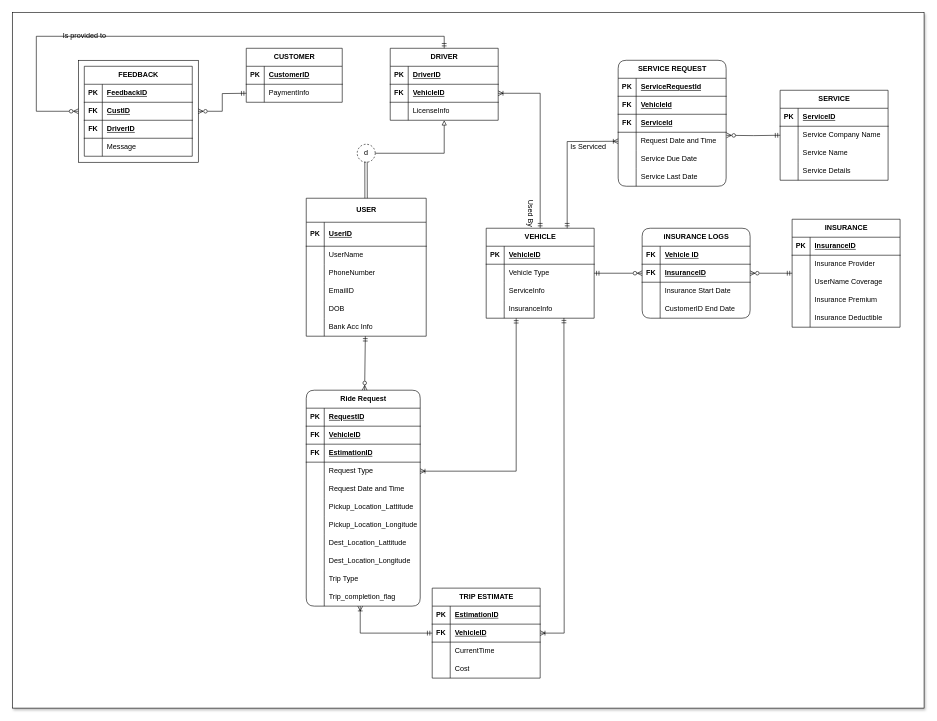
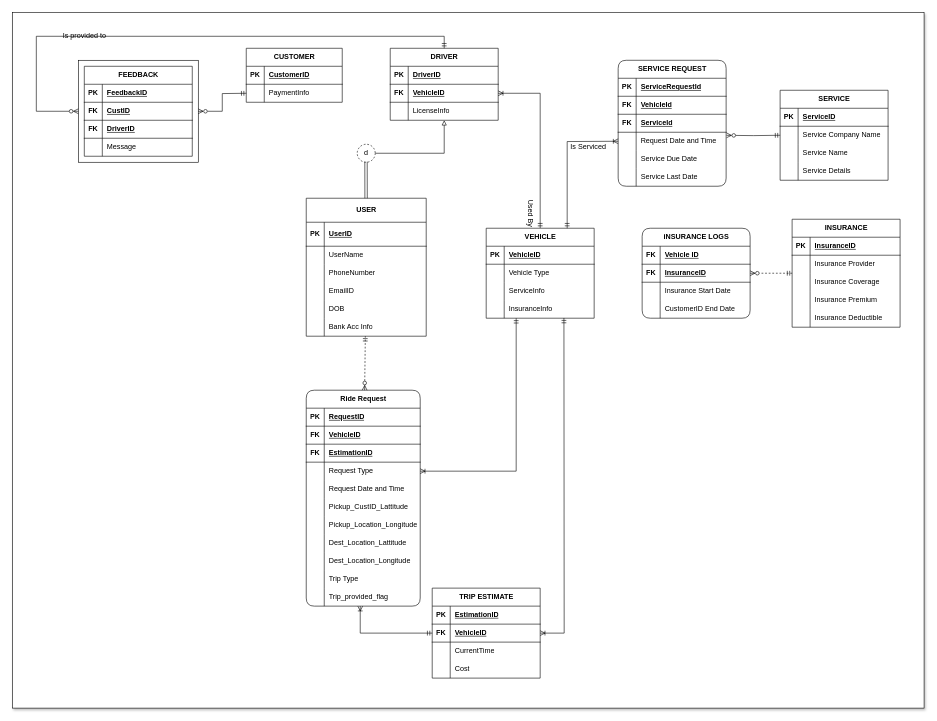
(615, 273) -> none
(775, 273) -> (775, 273)
(848, 282) -> (850, 282)
(365, 360) -> (365, 360)
(375, 507) -> (374, 507)
(366, 597) -> (363, 597)
